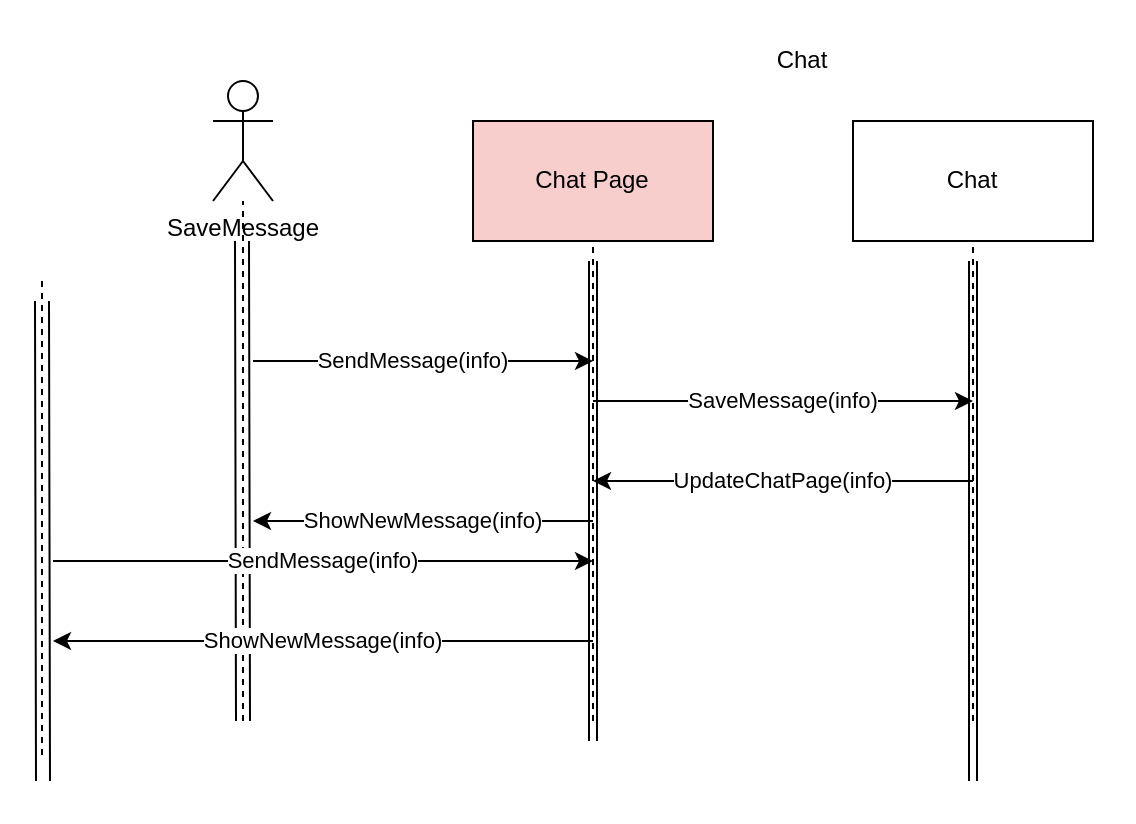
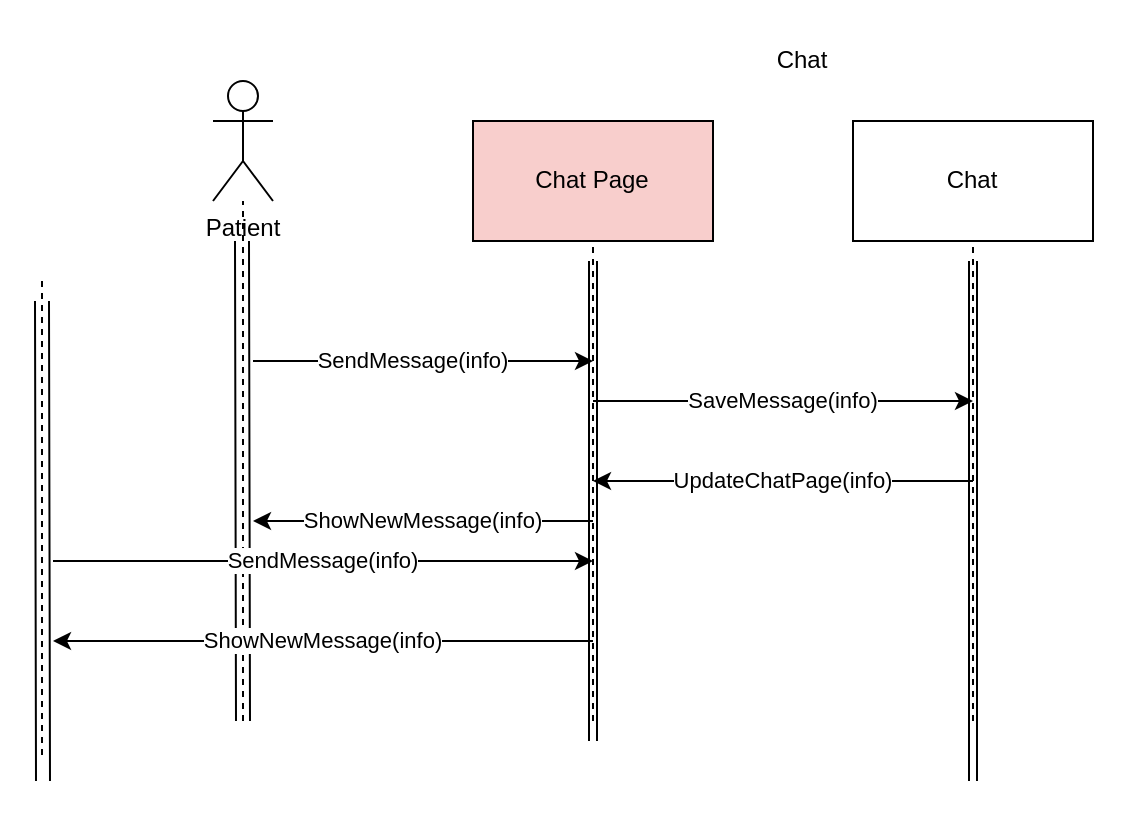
(244, 229) -> (244, 229)
